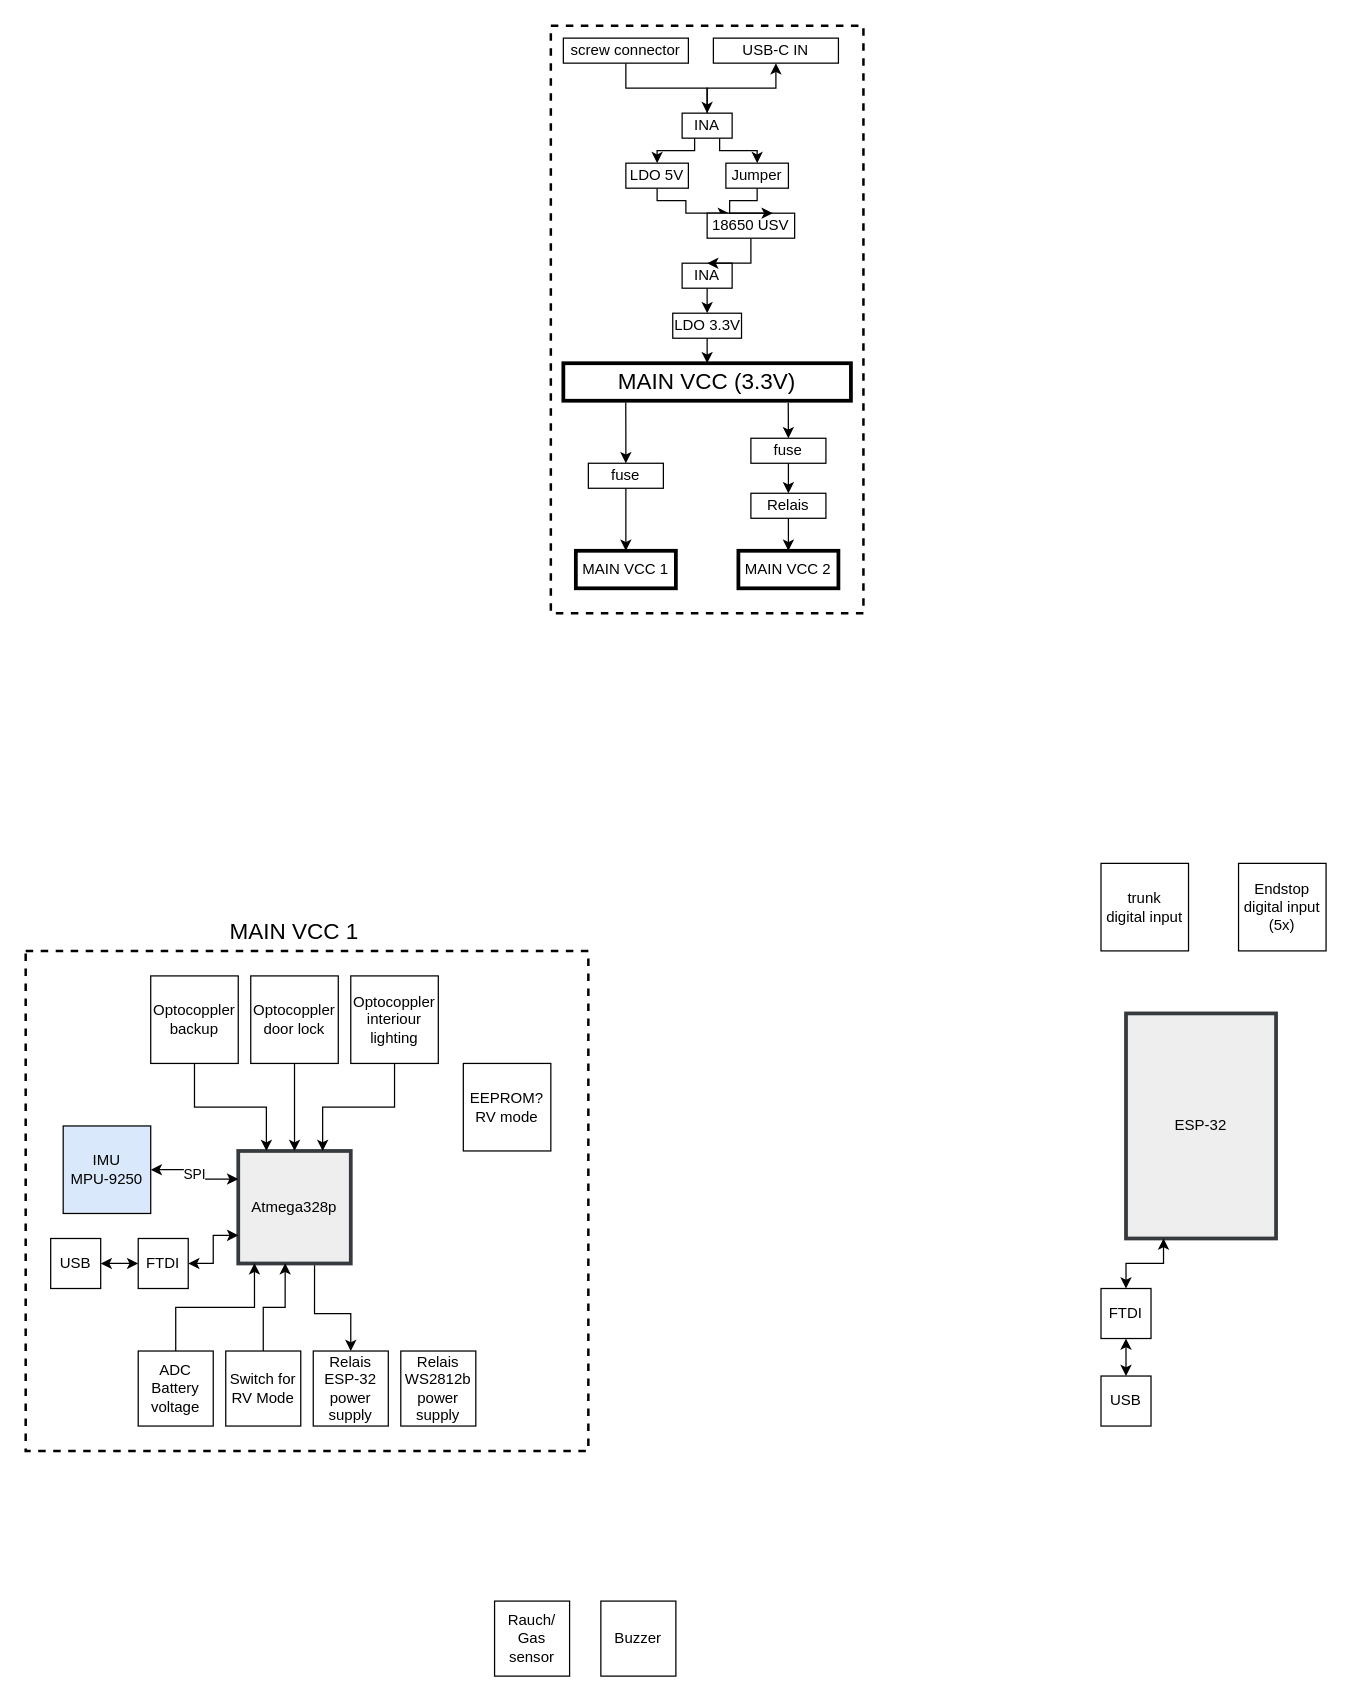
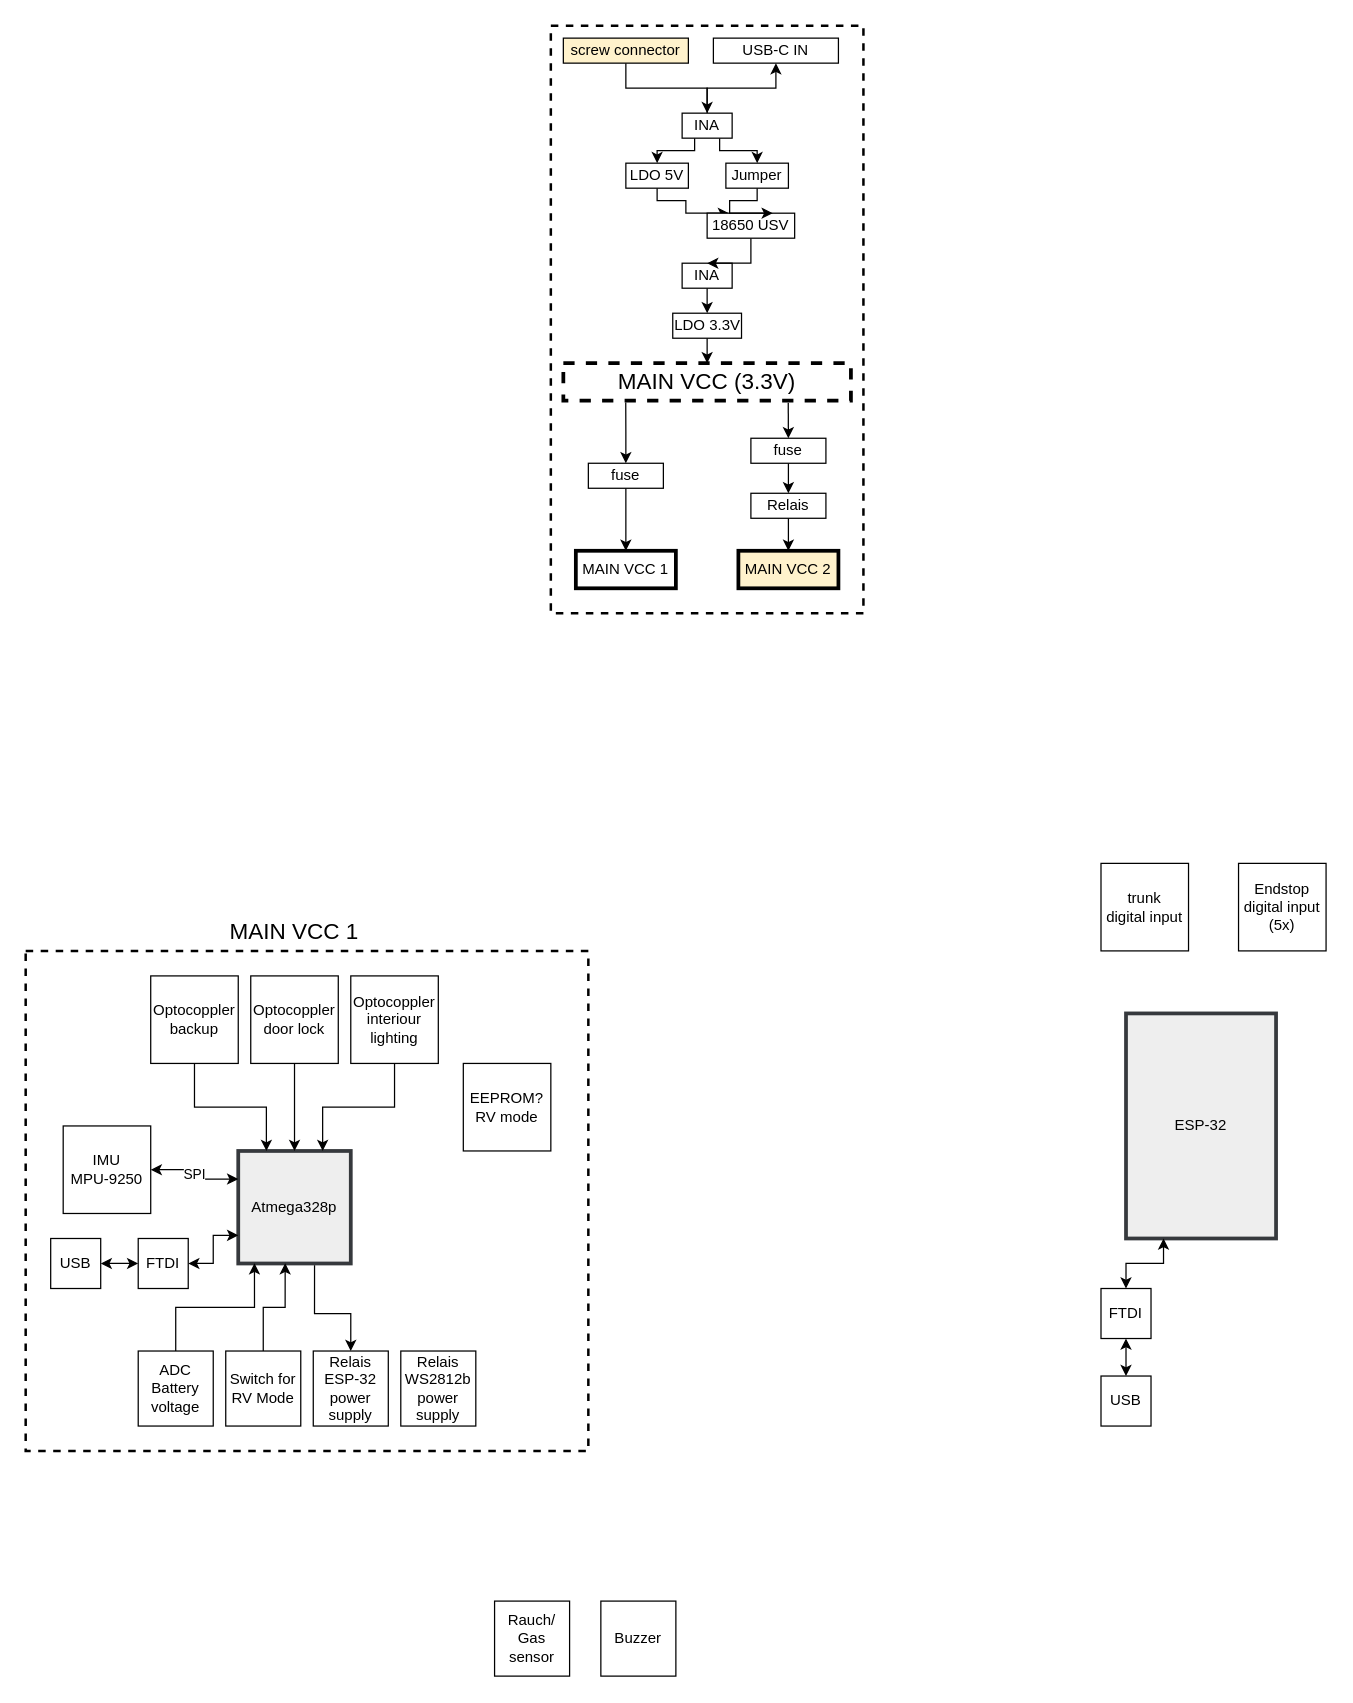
(626, 51) -> (626, 51)
(707, 382) -> (707, 382)
(788, 569) -> (788, 569)
(107, 1169) -> (107, 1169)
